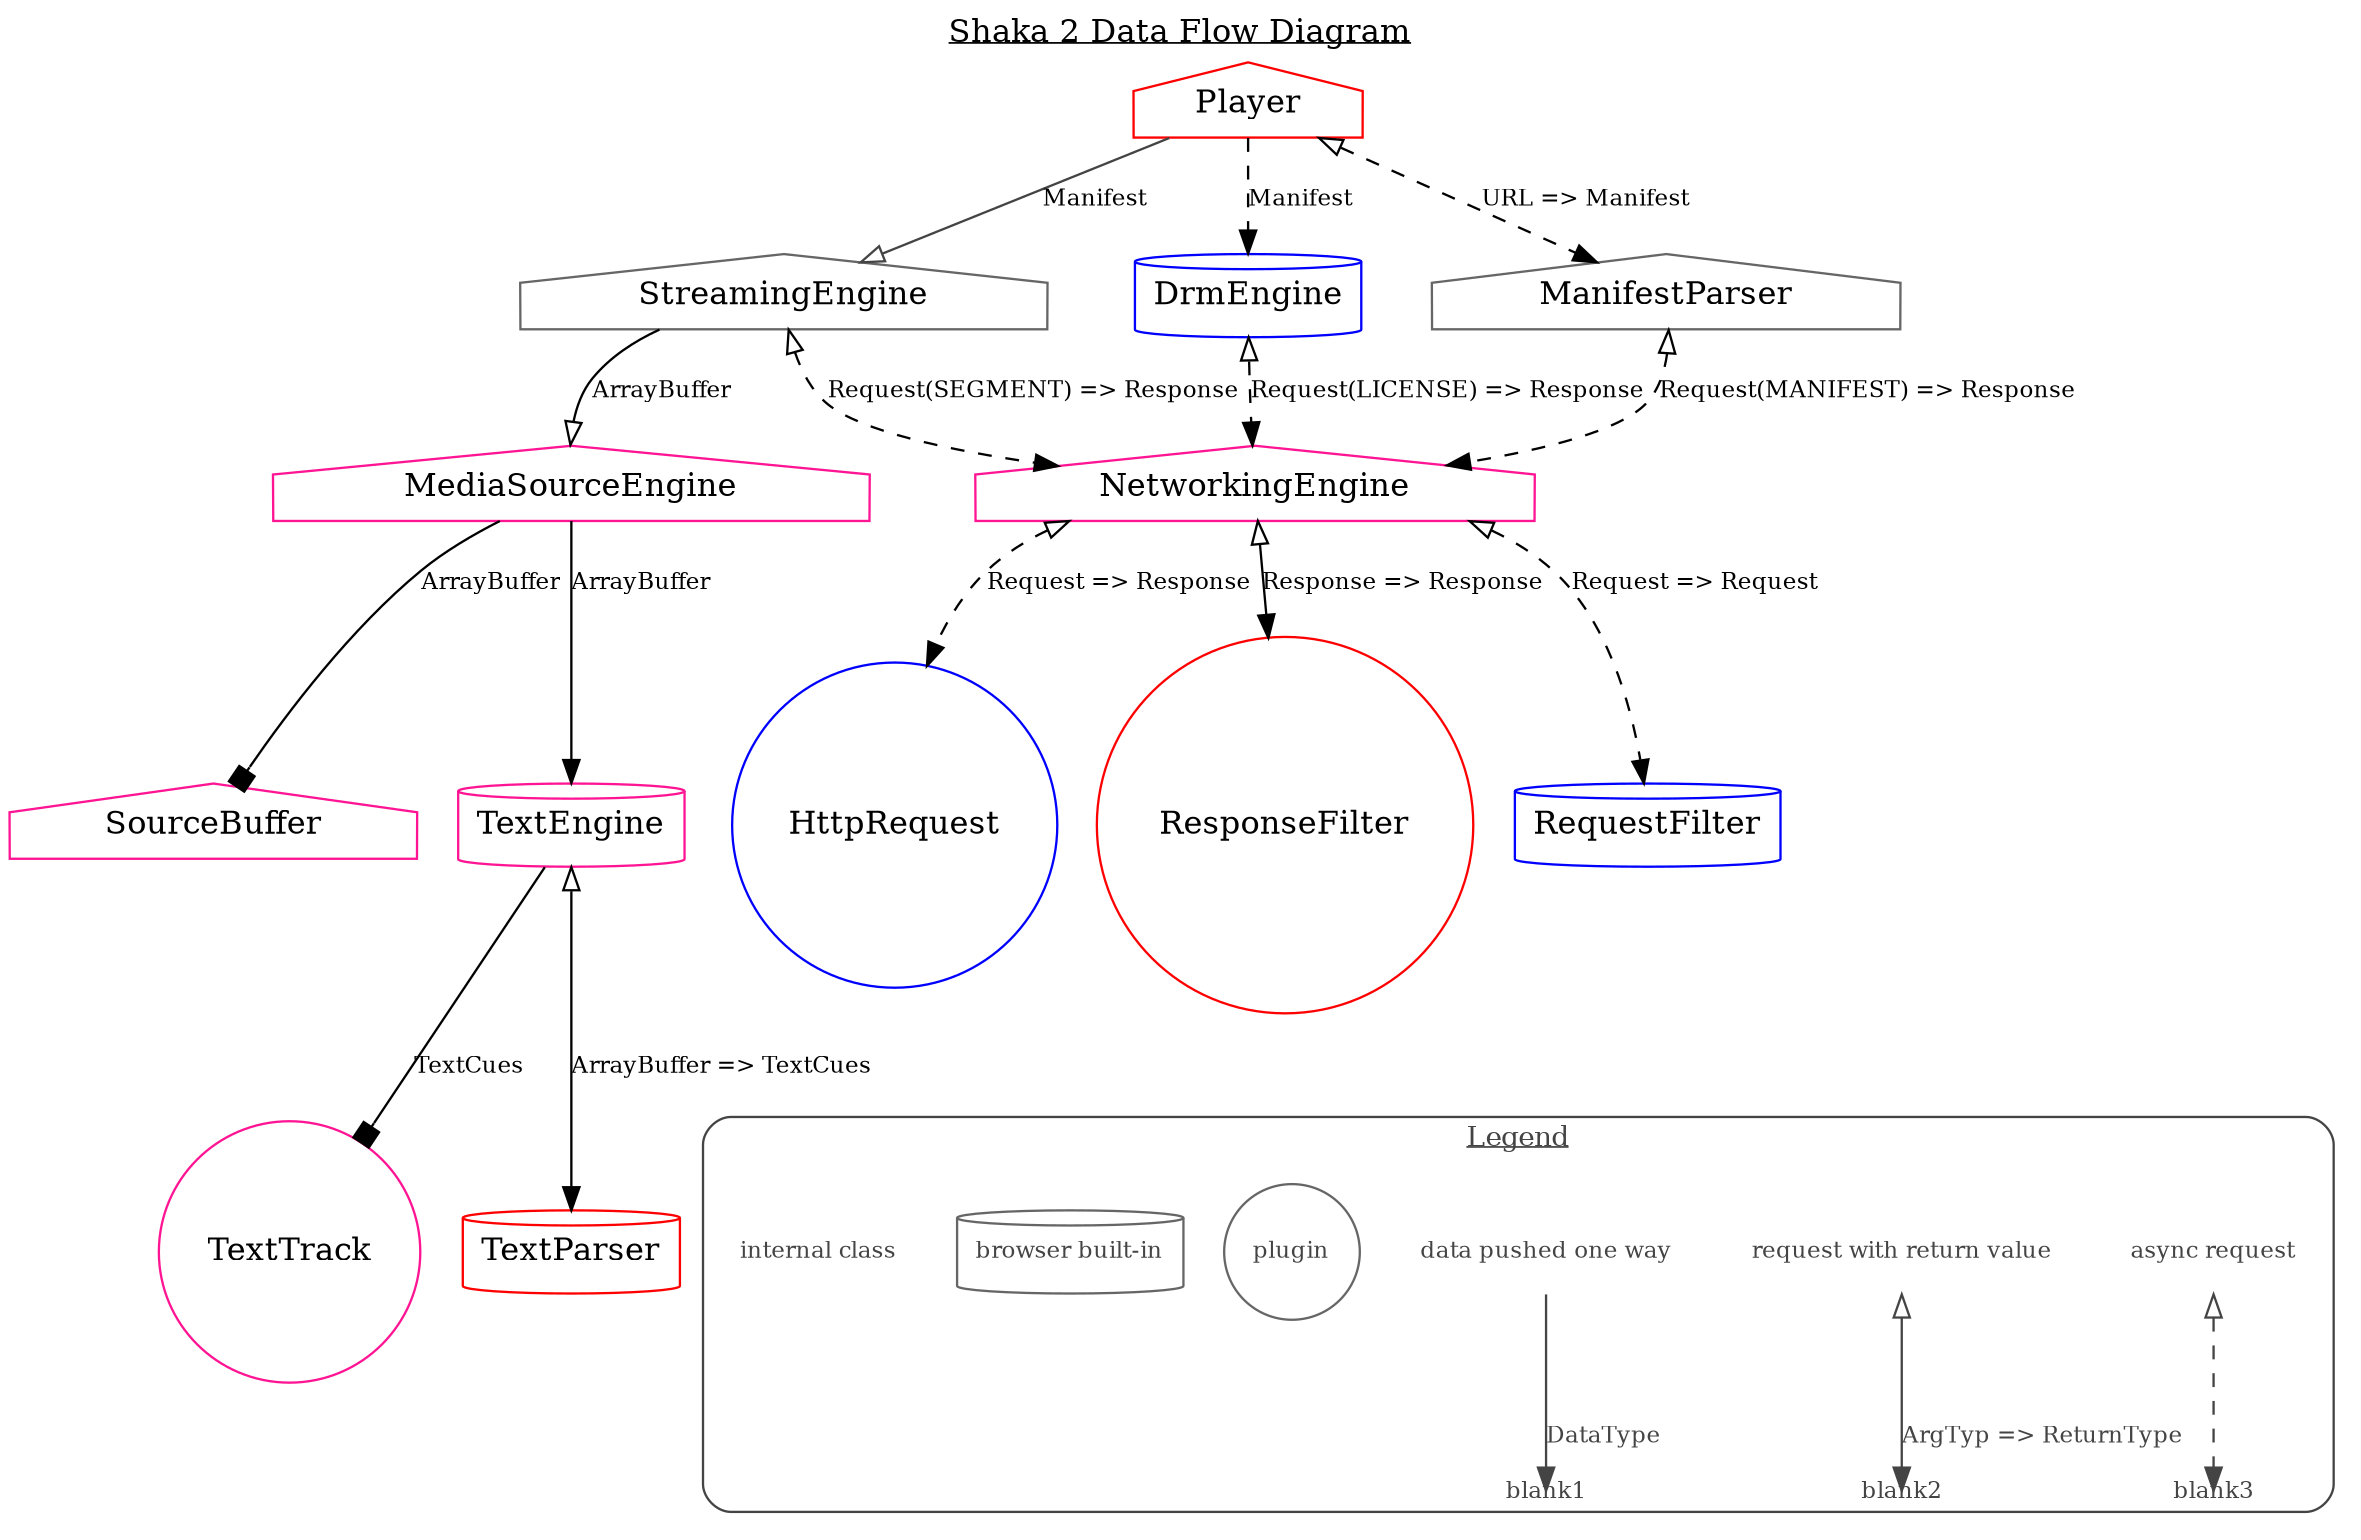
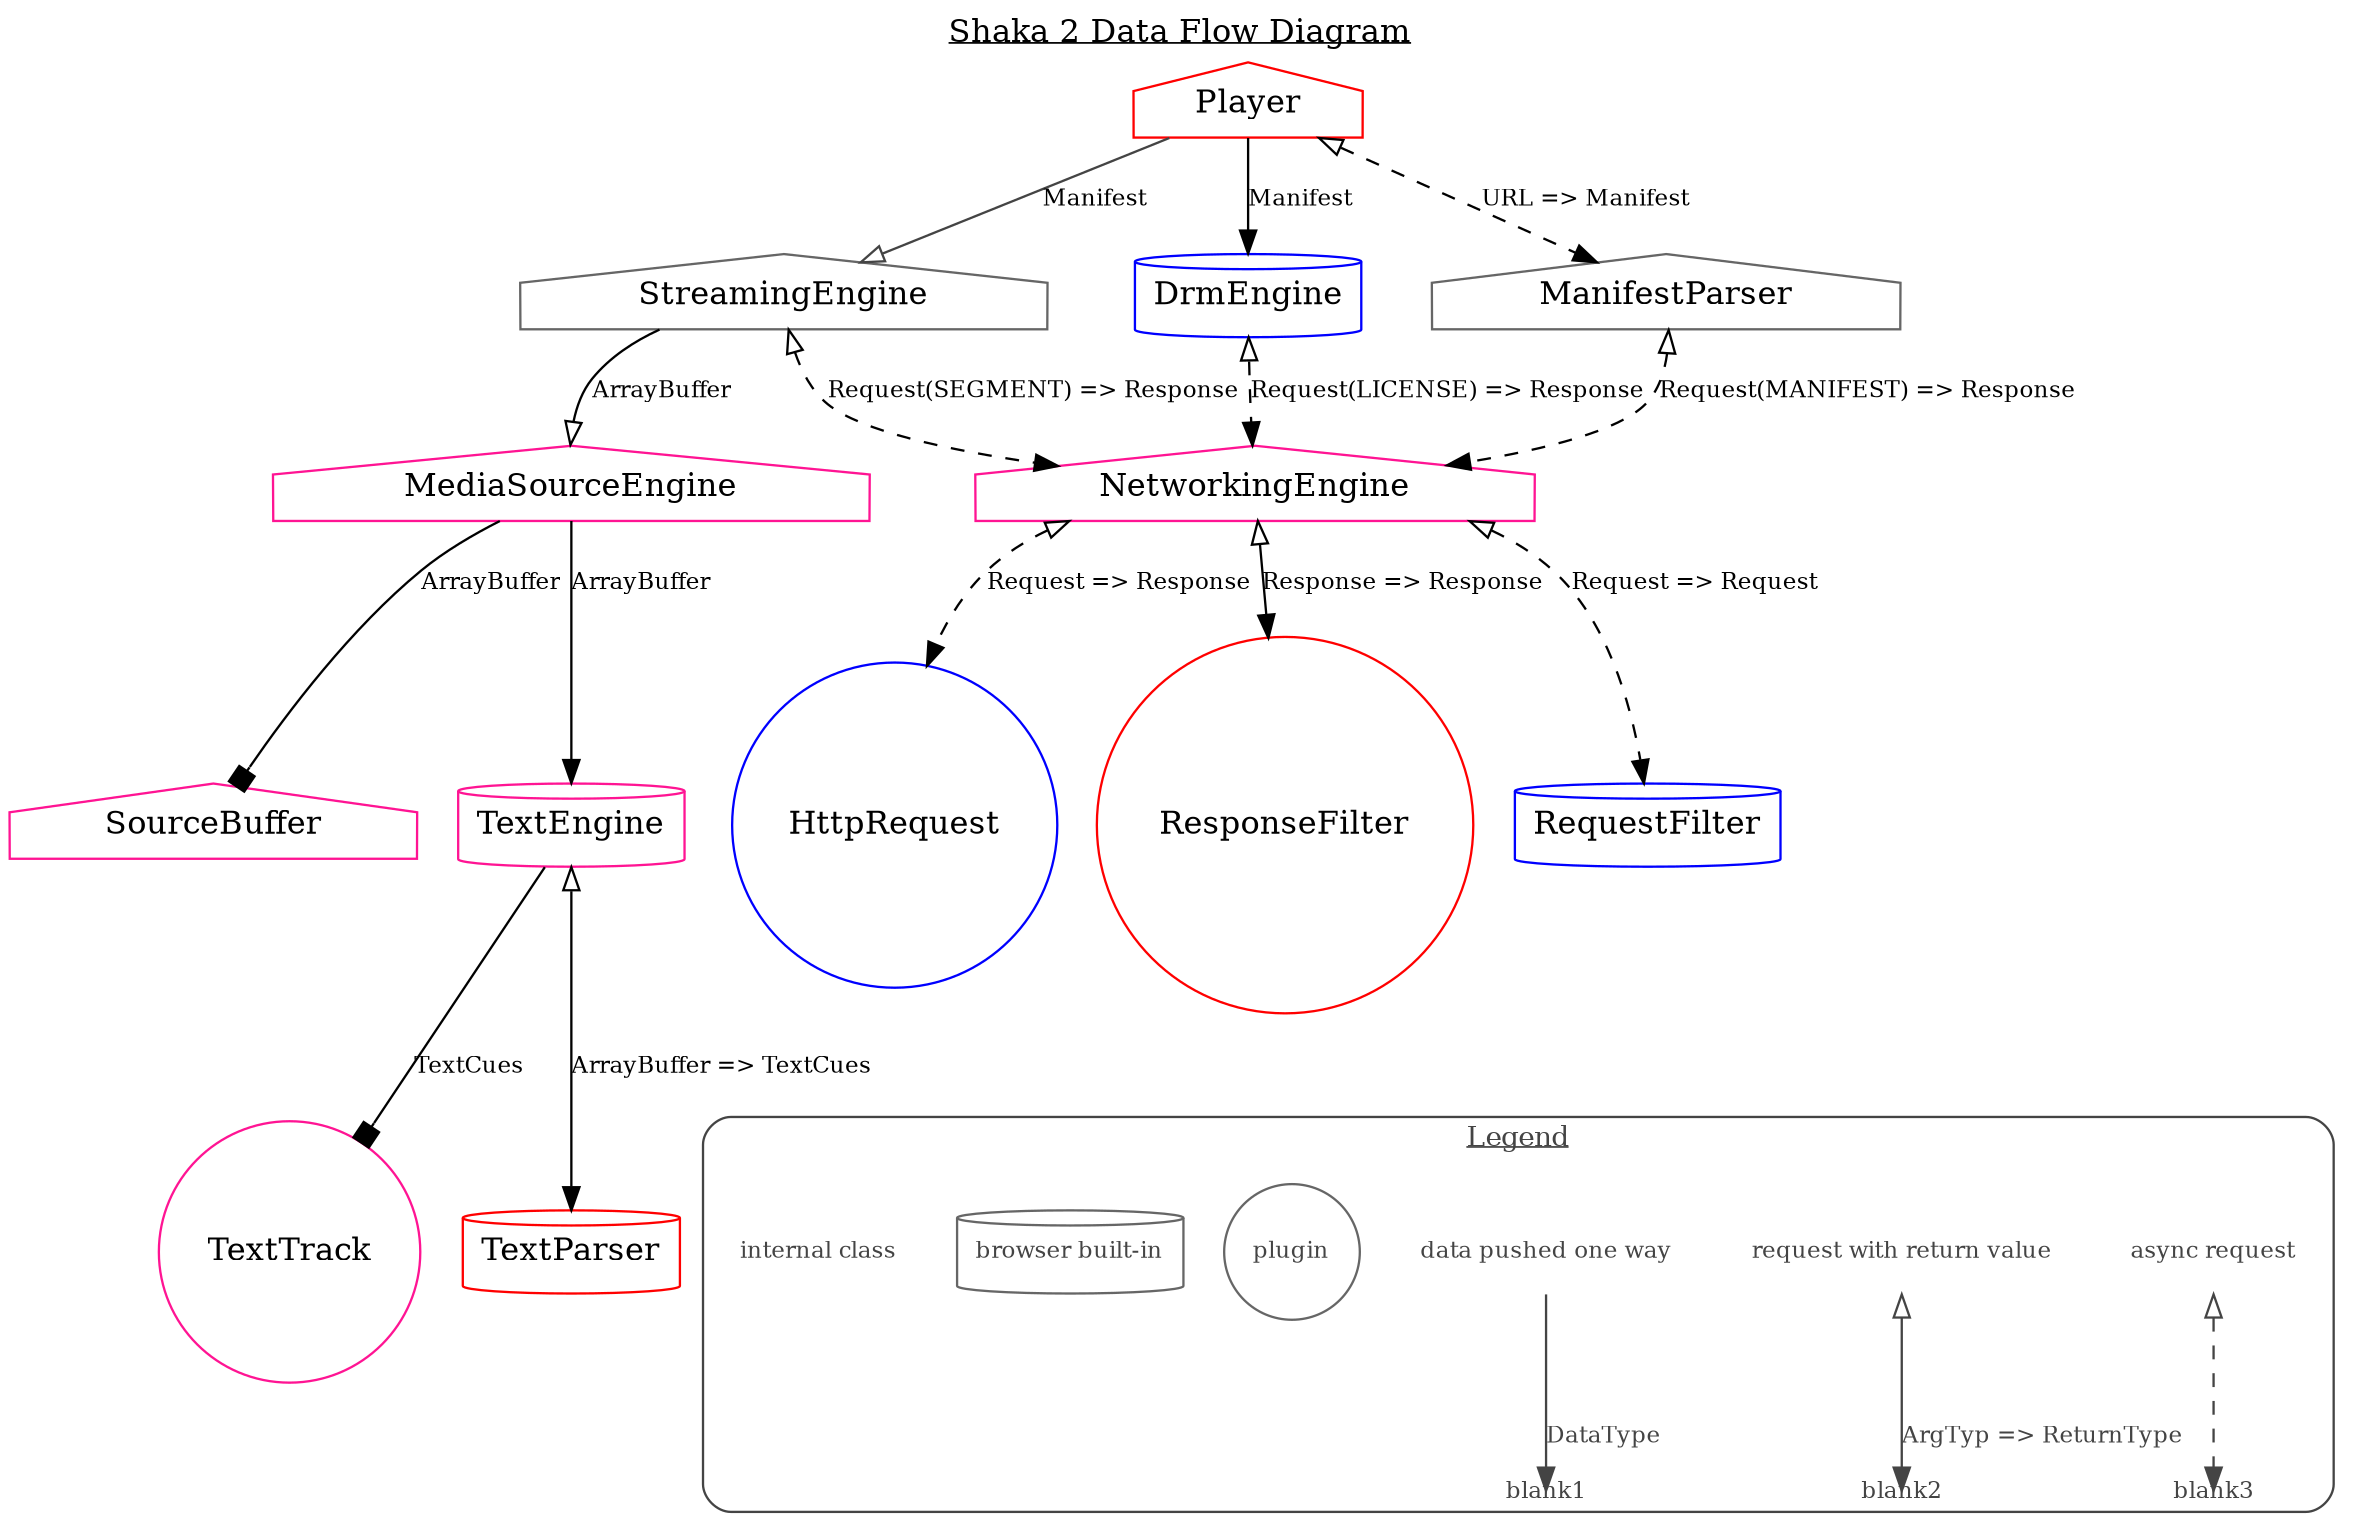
(1248, 184) -> (1248, 184)
